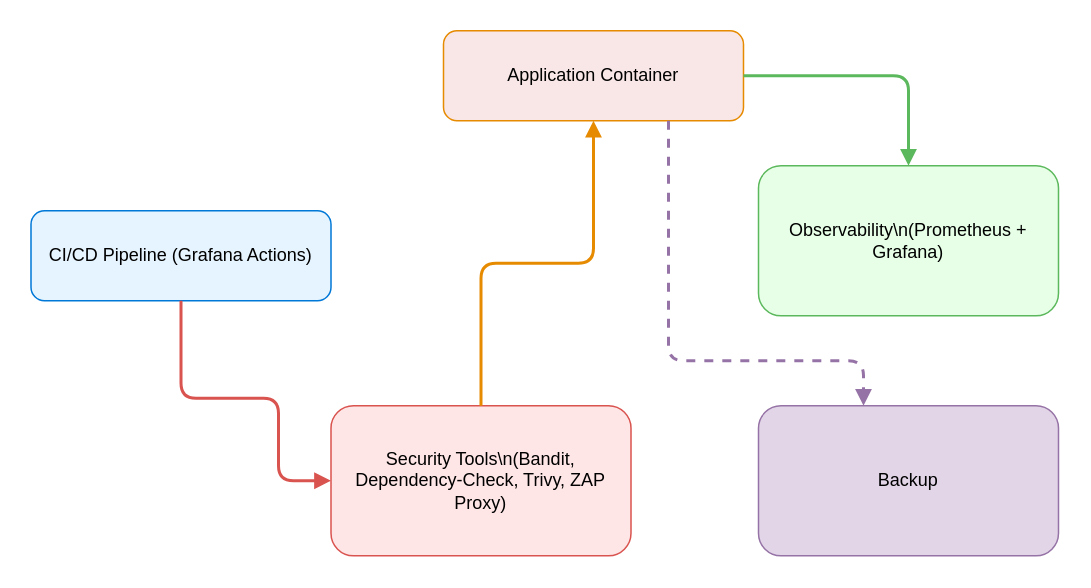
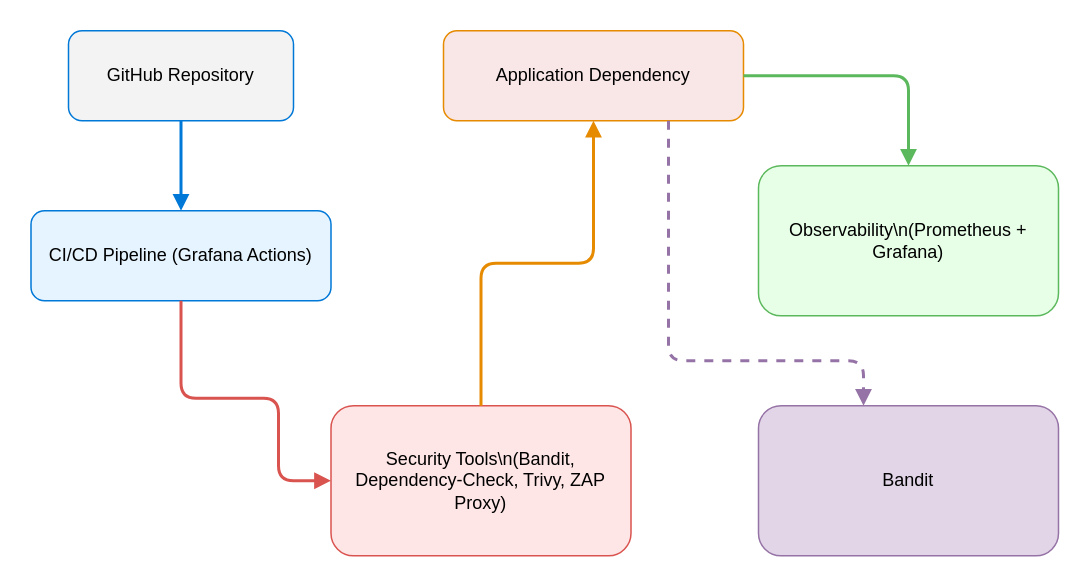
none -> (181, 76)
(593, 76) -> (593, 76)
none -> (181, 158)
(908, 481) -> (908, 481)
